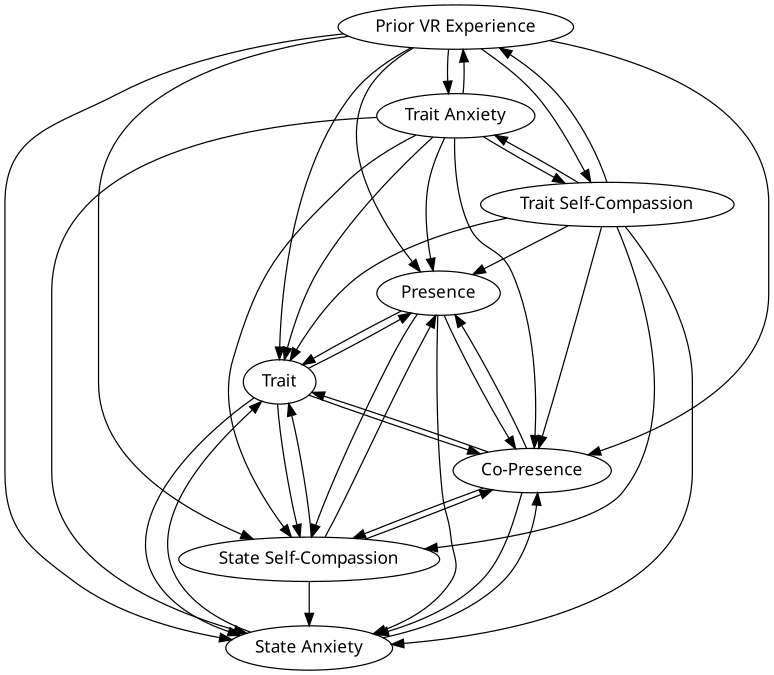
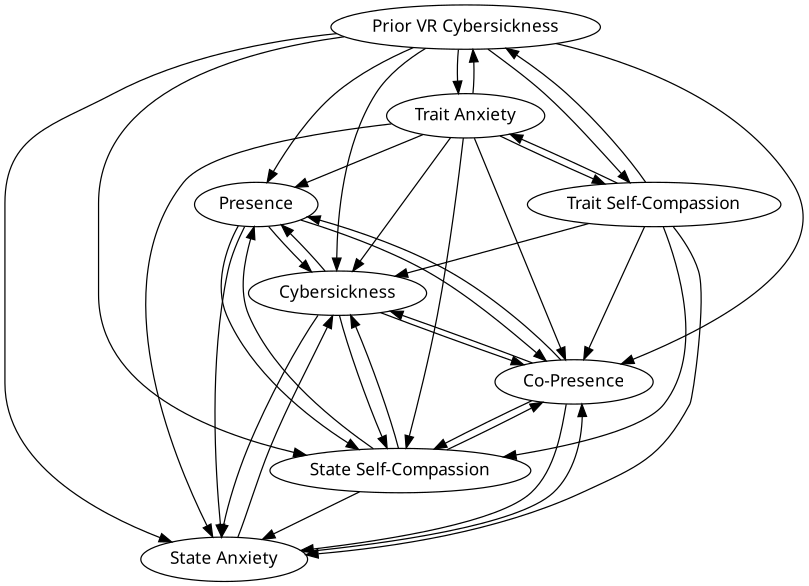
(456, 27) -> (466, 27)
(526, 247) -> none
(280, 382) -> (338, 293)
